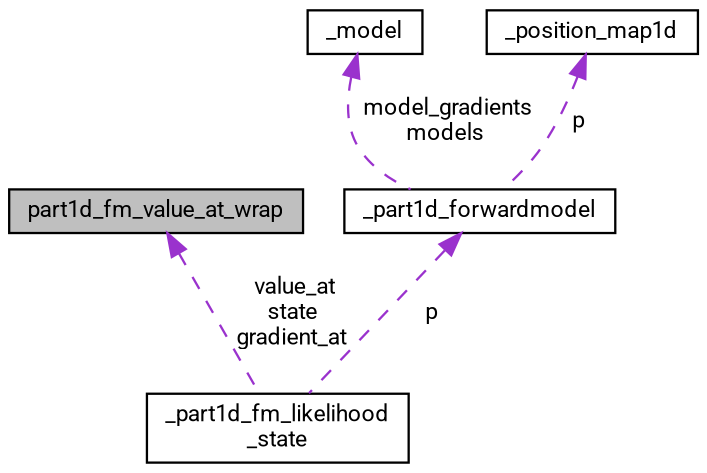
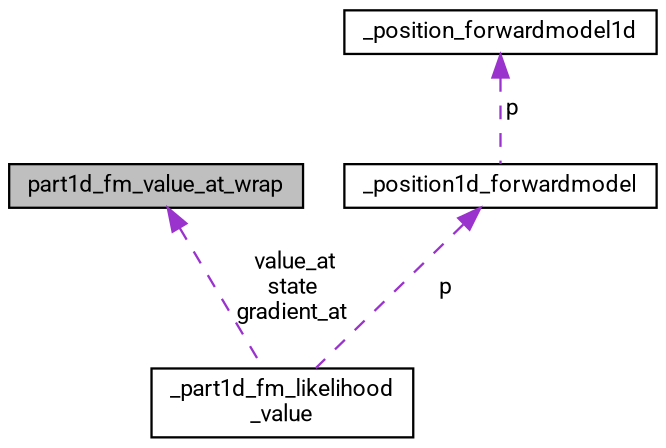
(365, 32) -> none
(592, 32) -> (500, 32)
(480, 211) -> (500, 186)
(278, 428) -> (282, 403)
